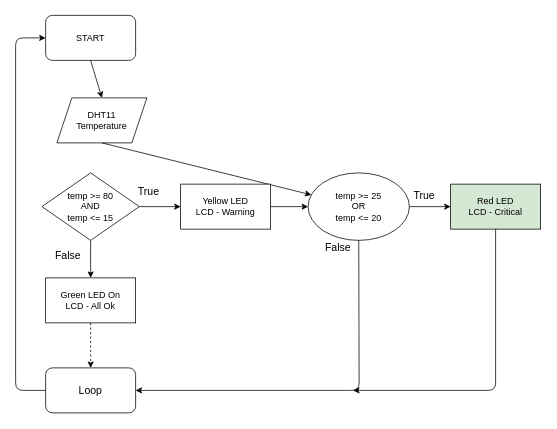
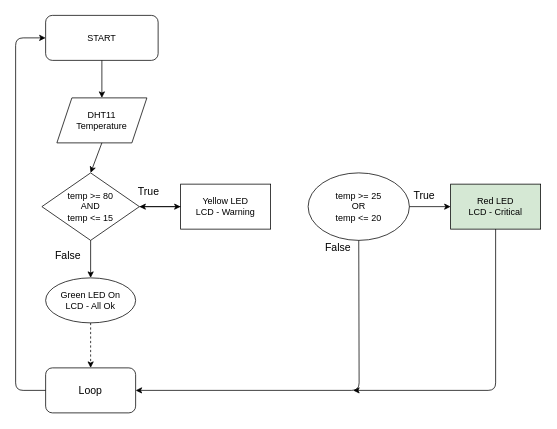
(90, 38) -> (102, 38)
(204, 168) -> (97, 155)
(287, 207) -> (178, 207)
(90, 300) -> (90, 300)
